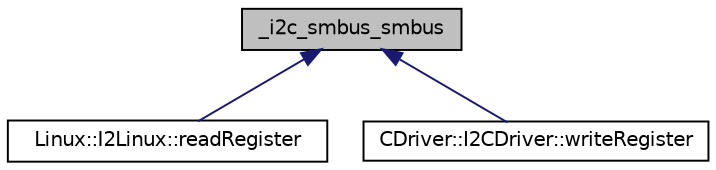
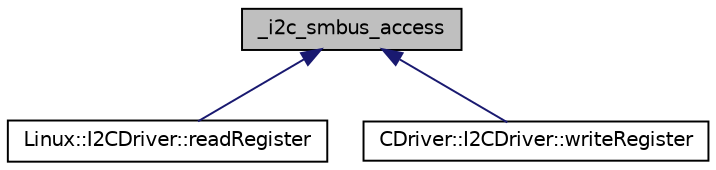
(352, 29) -> (352, 29)
(168, 141) -> (168, 141)
